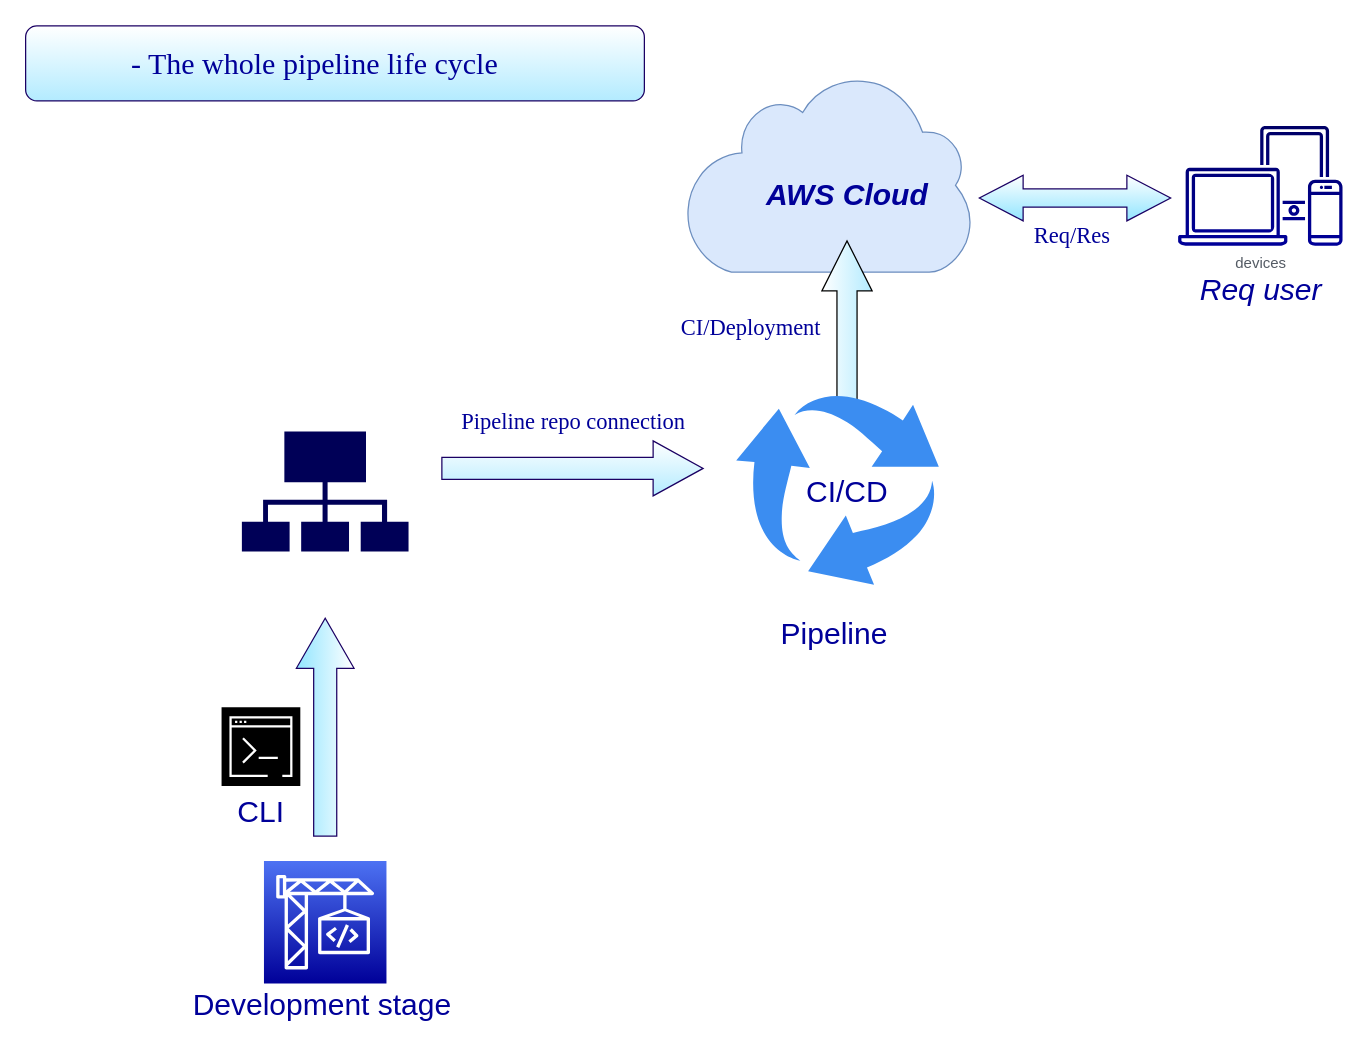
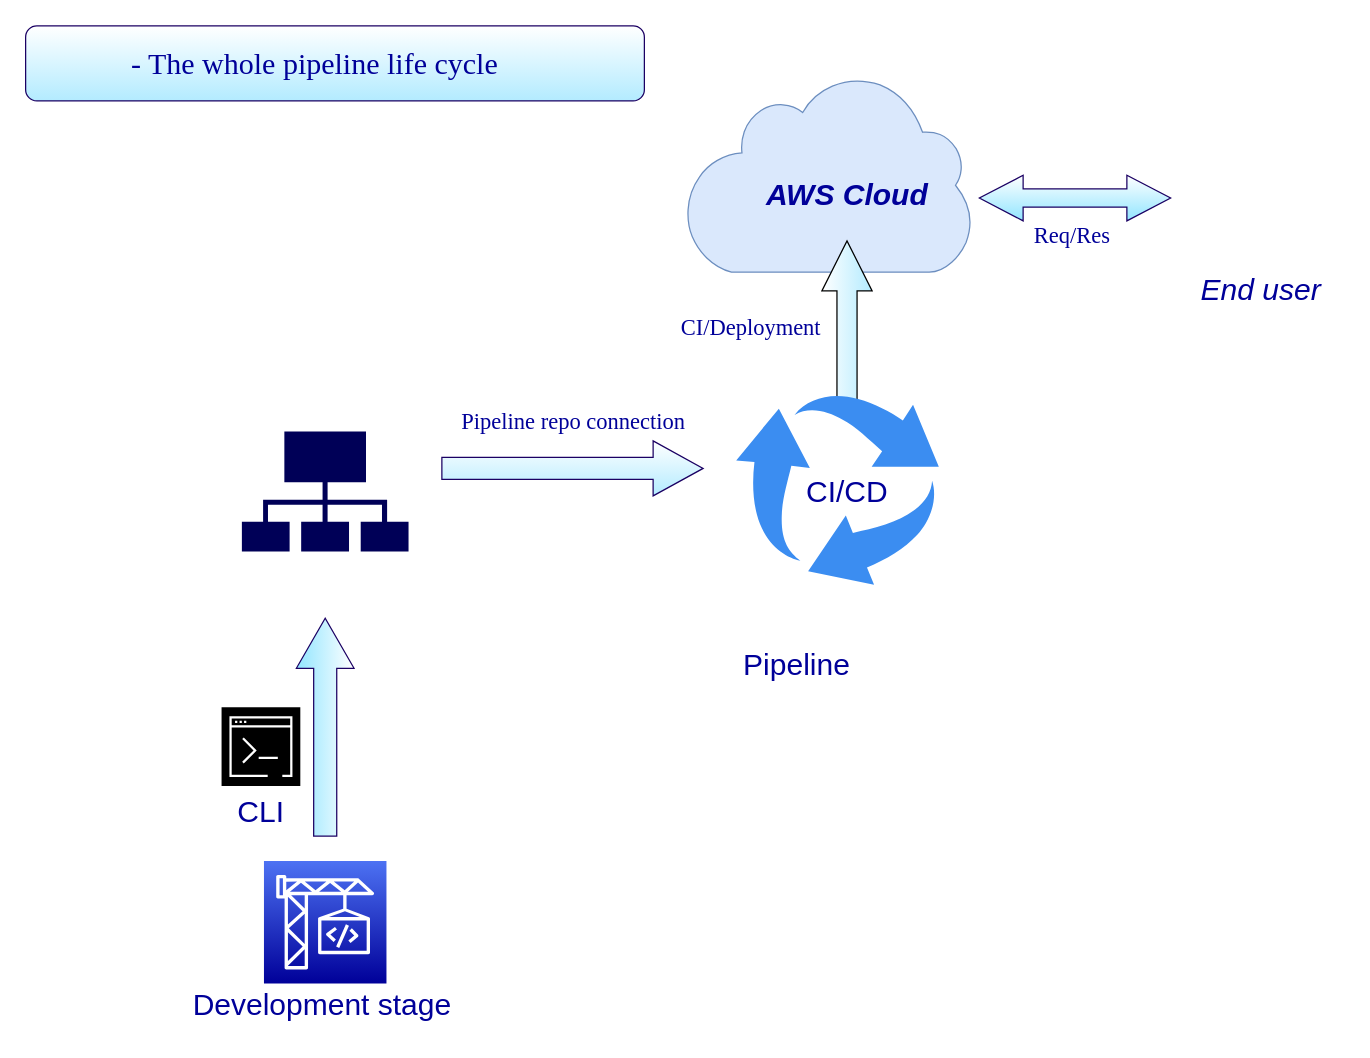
(1260, 186) -> none
(1261, 291) -> (1261, 291)
(838, 634) -> (800, 665)
